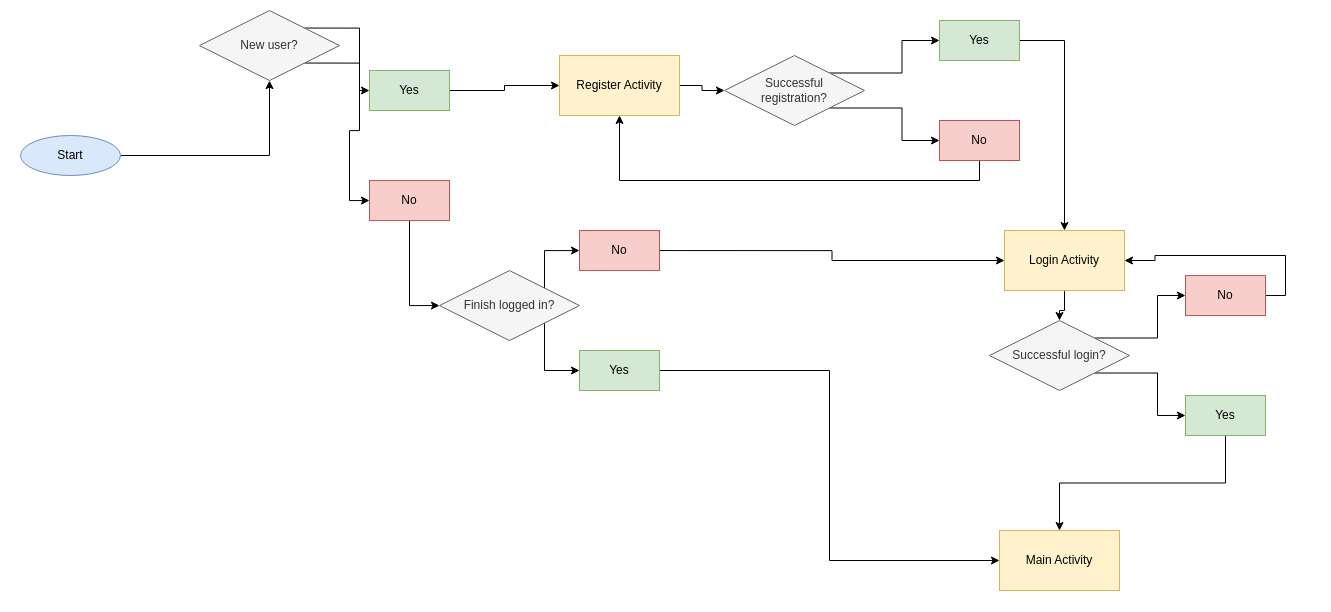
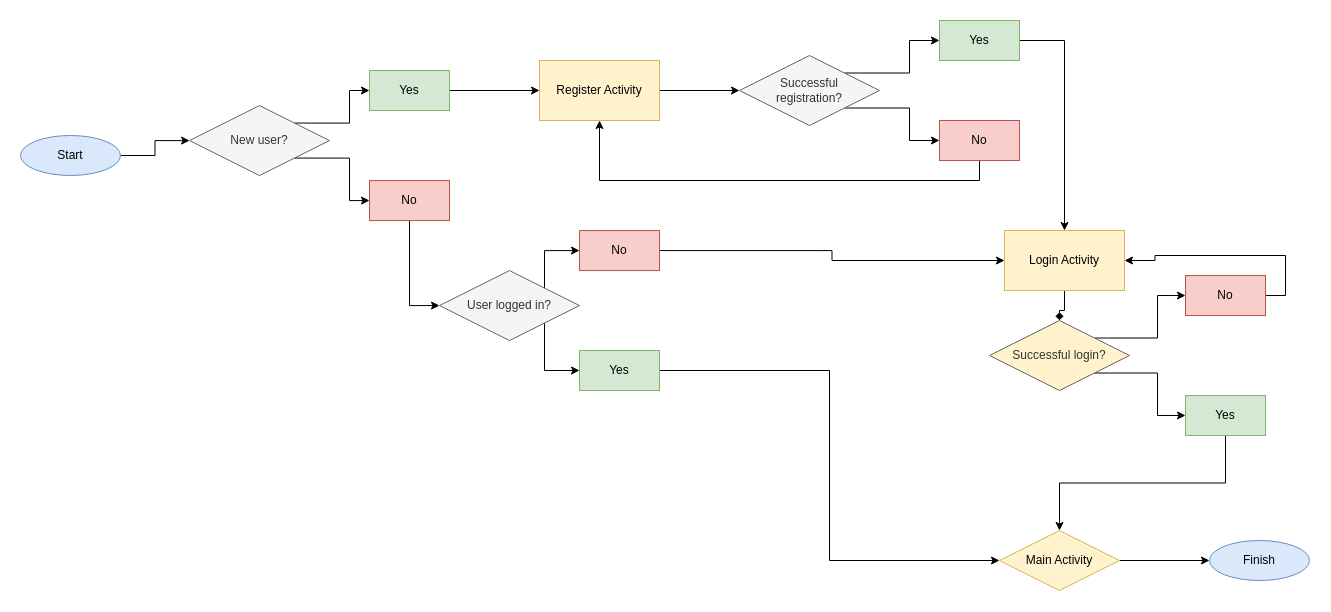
(270, 46) -> (260, 141)
(620, 86) -> (600, 91)
(795, 91) -> (810, 91)
(510, 306) -> (510, 306)
(1062, 311) -> (1062, 311)
(1060, 356) -> (1060, 356)
(1060, 561) -> (1060, 561)
none -> (1161, 561)
none -> (1260, 561)
